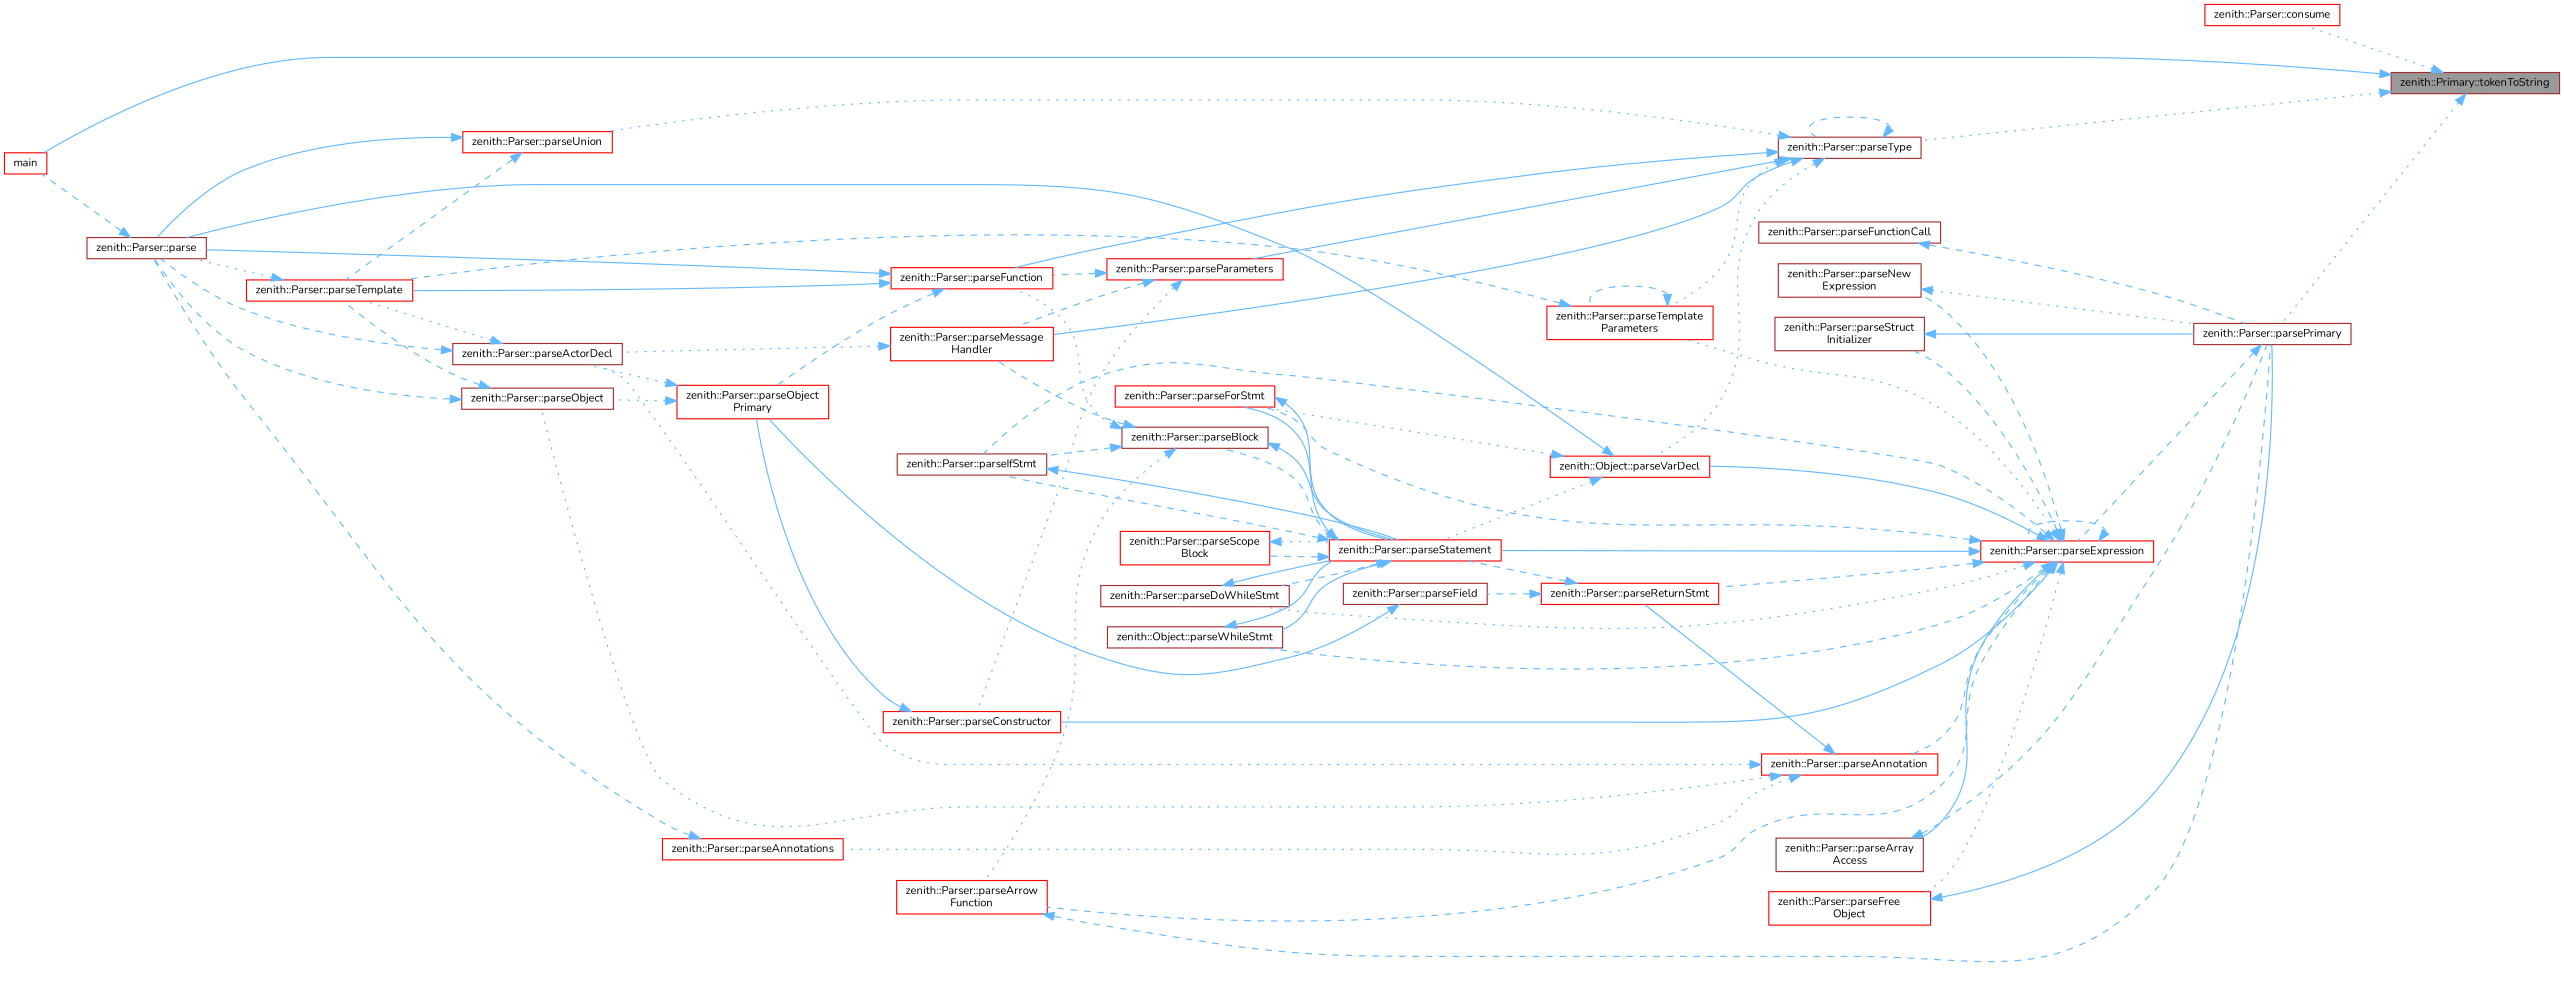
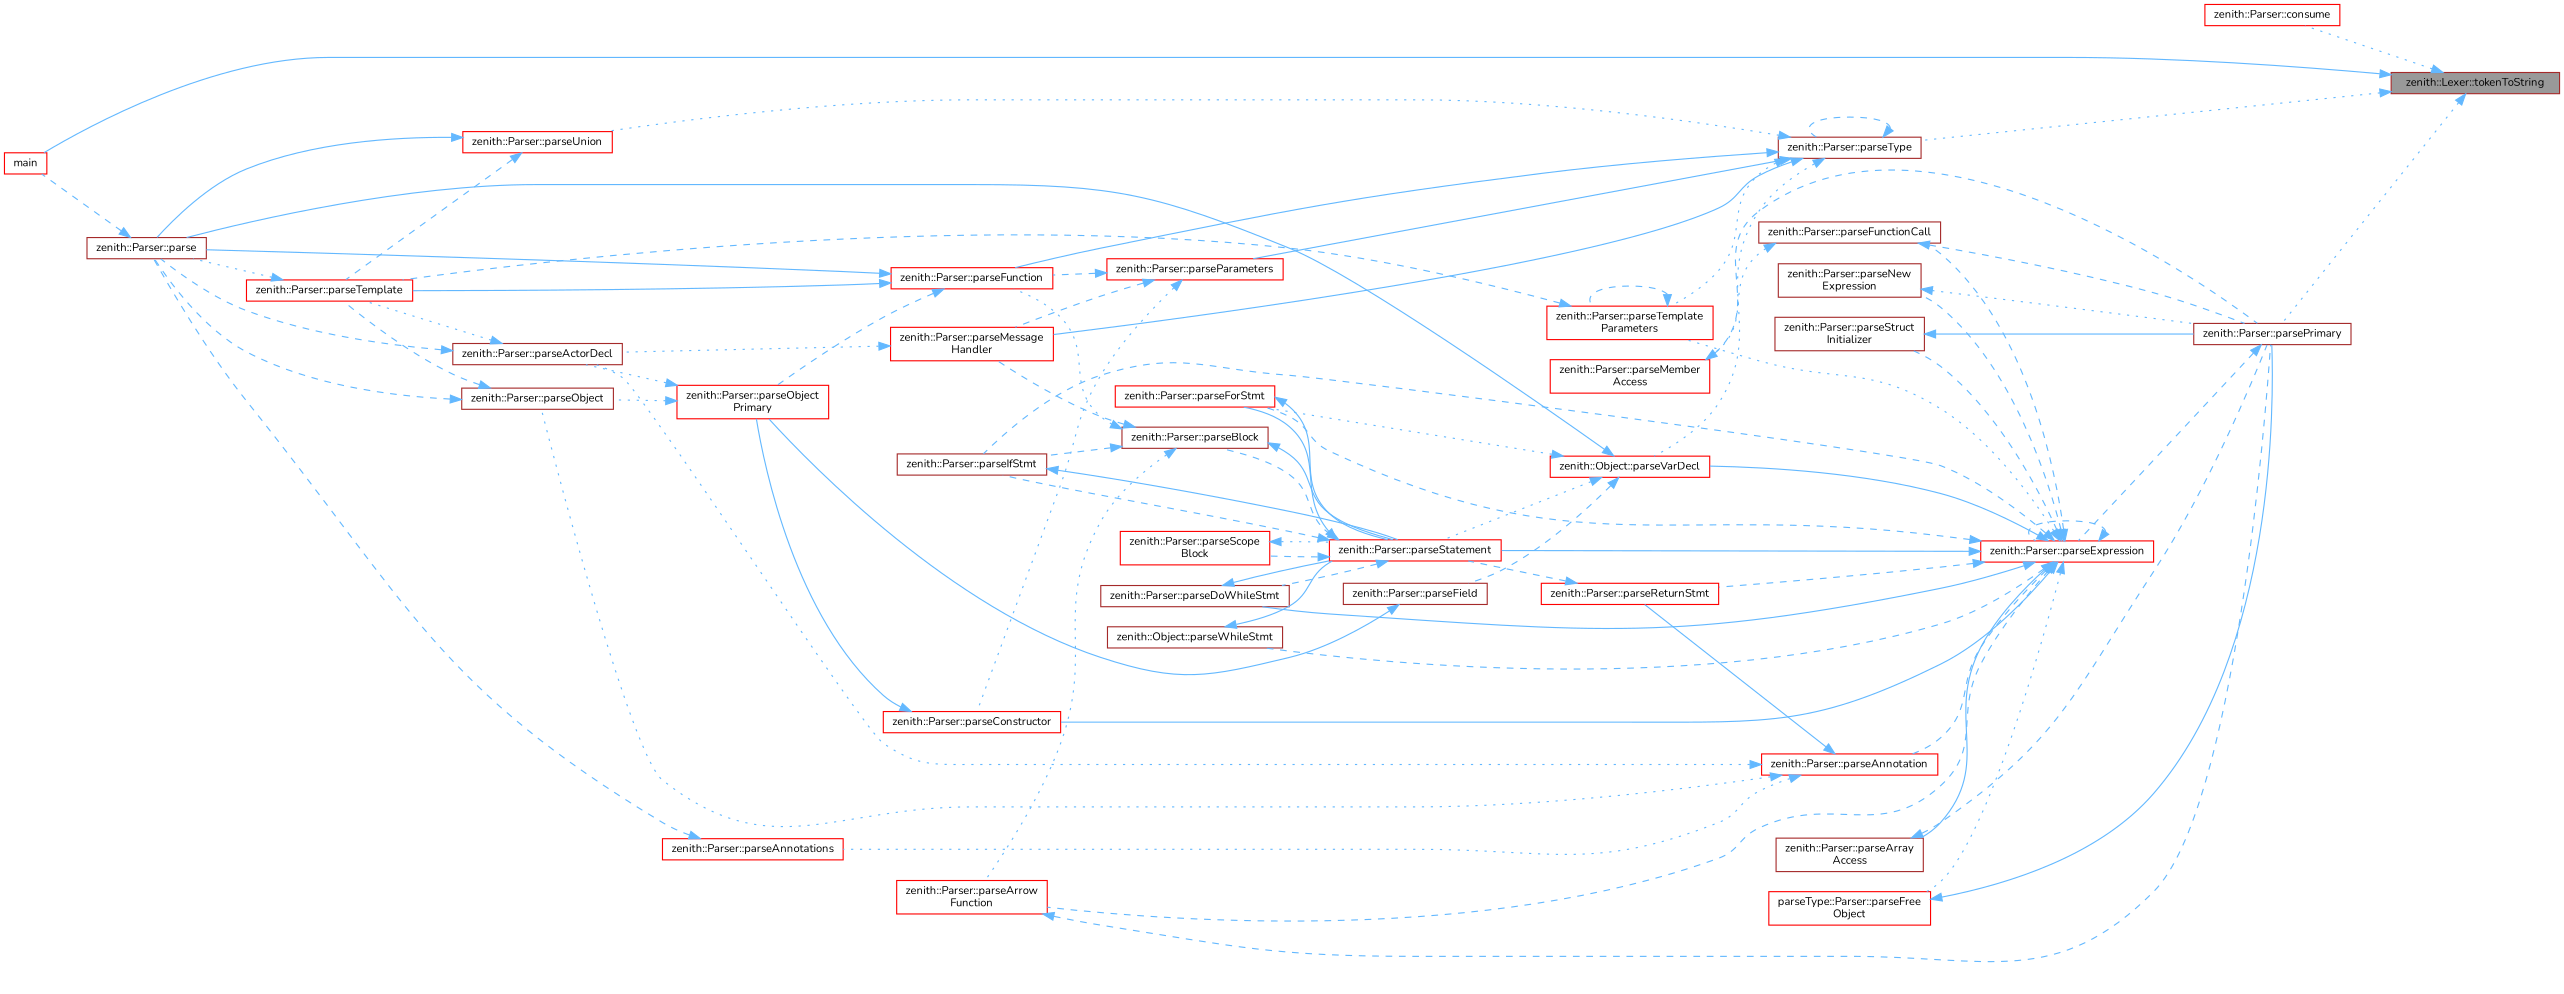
(2475, 83) -> (2475, 83)
none -> (2021, 372)
none -> (1630, 376)
(1324, 587) -> none
(1509, 594) -> (1545, 543)
(1646, 628) -> (1646, 628)
(1850, 908) -> (1850, 908)
